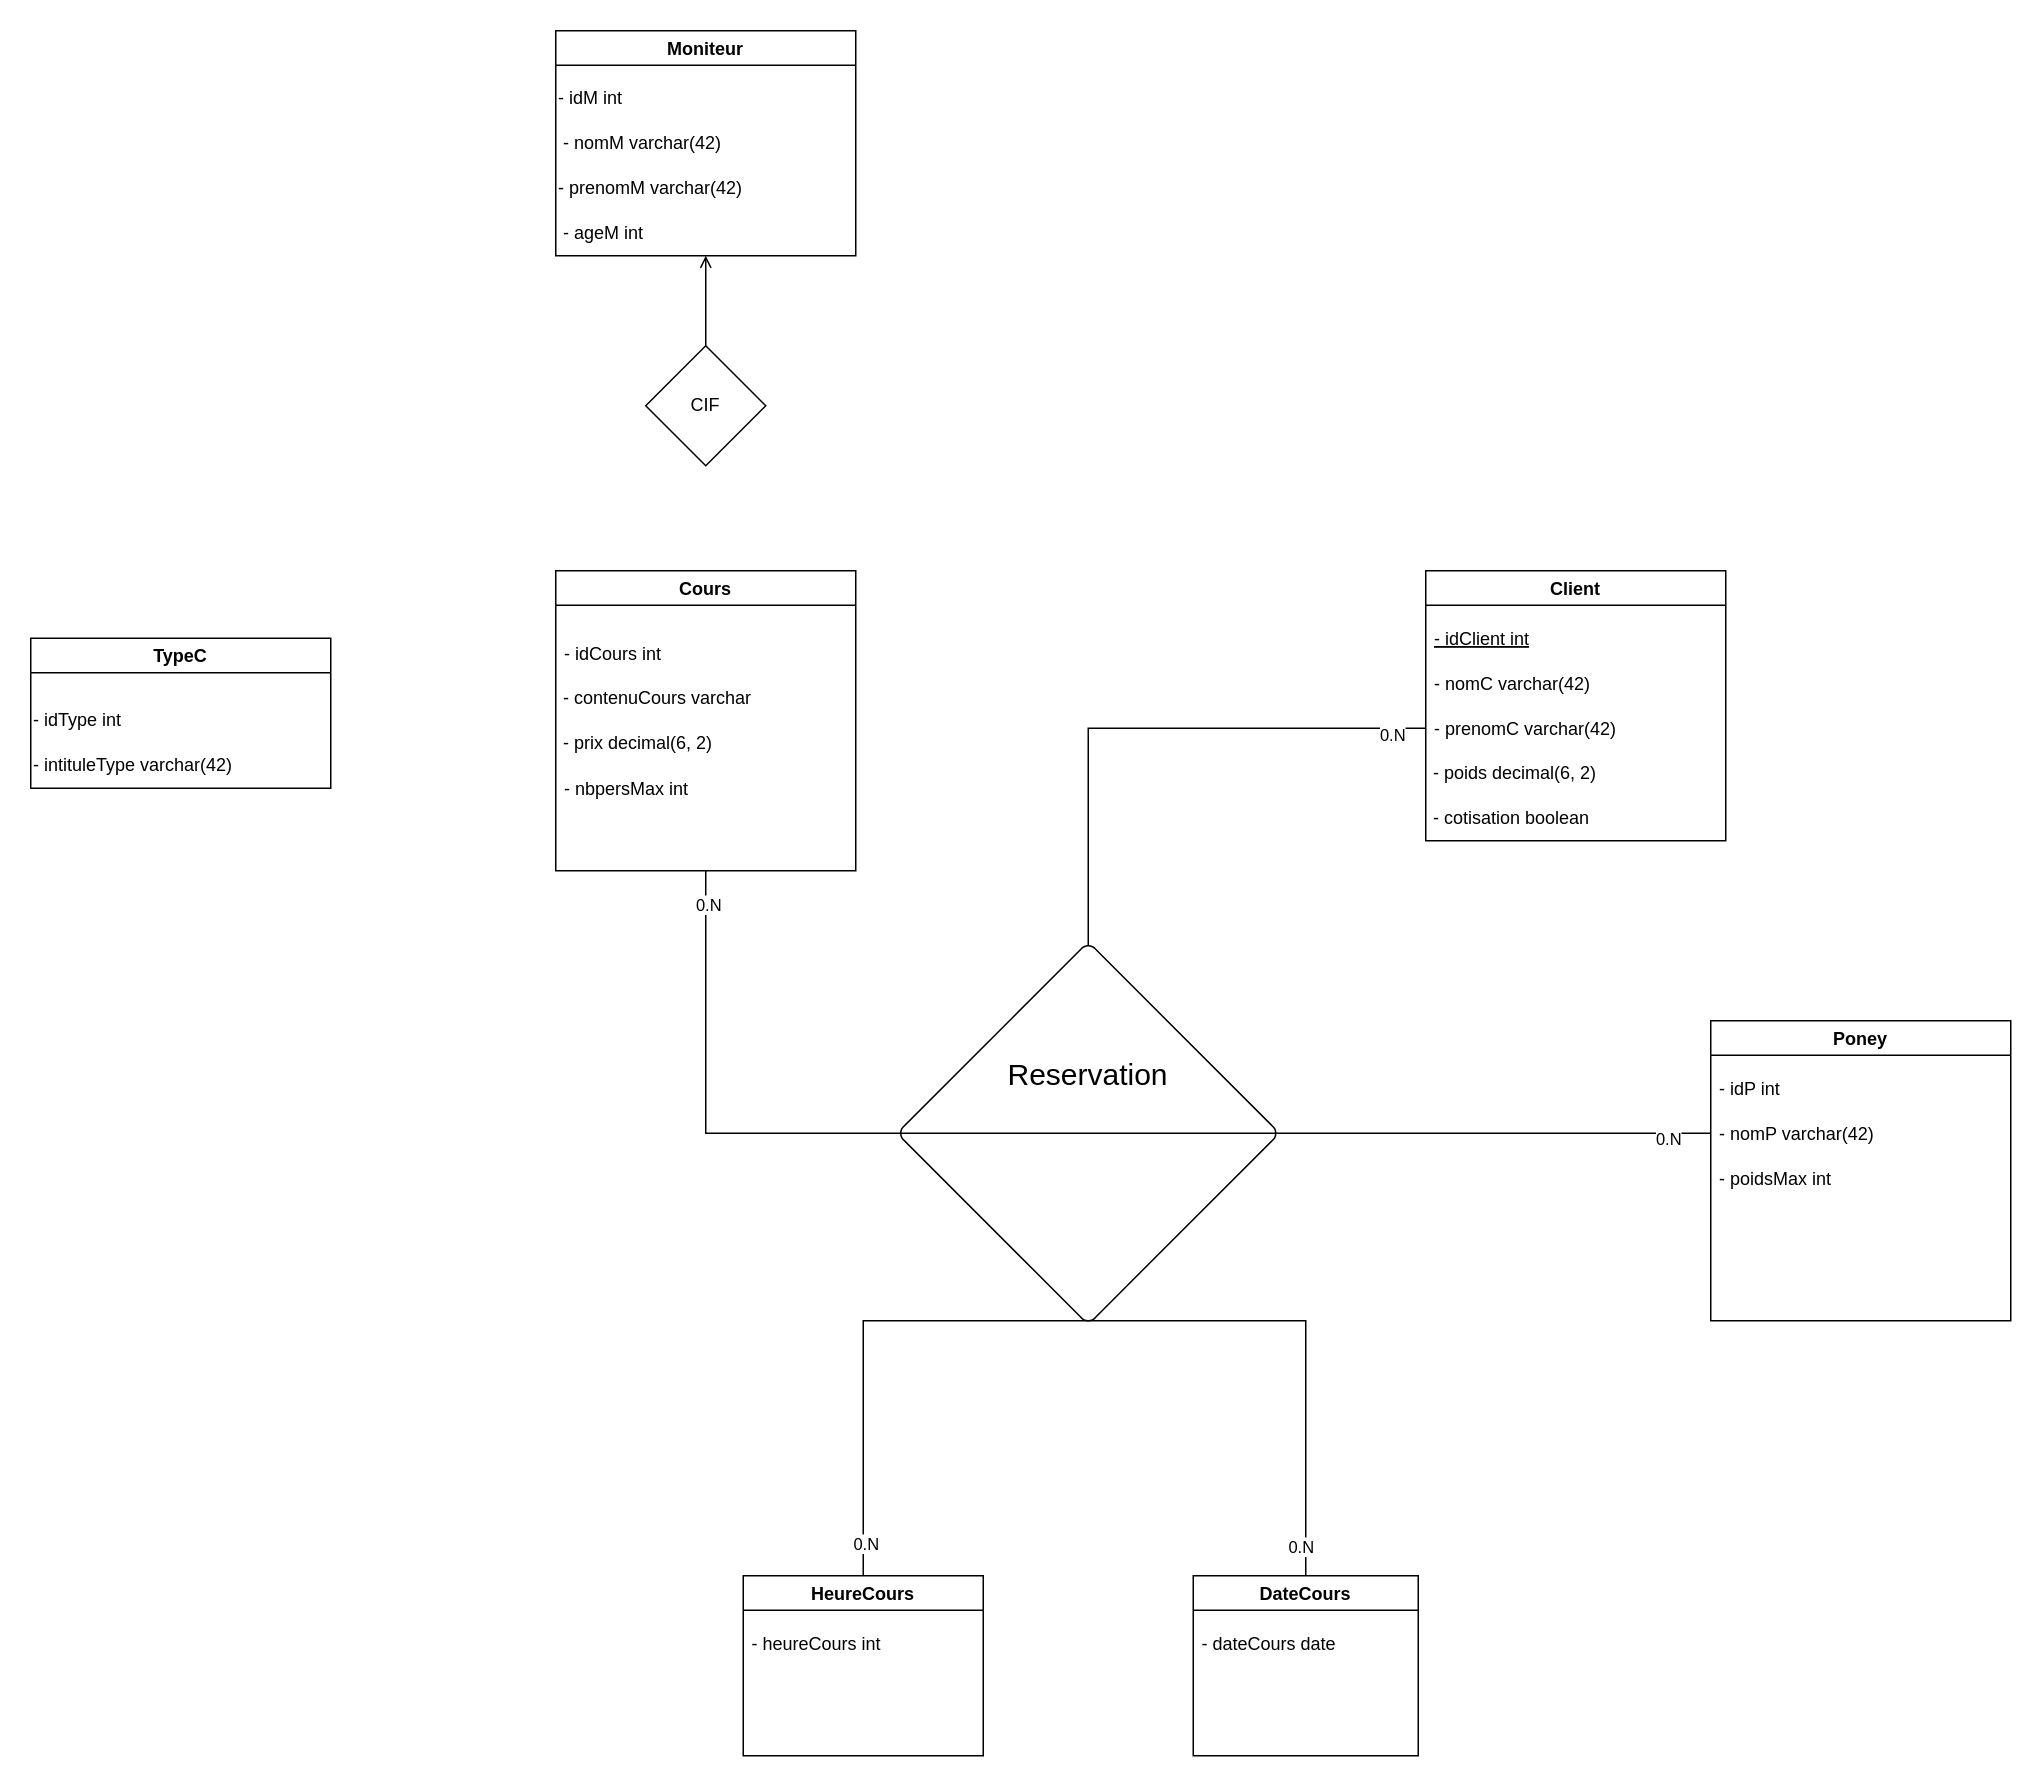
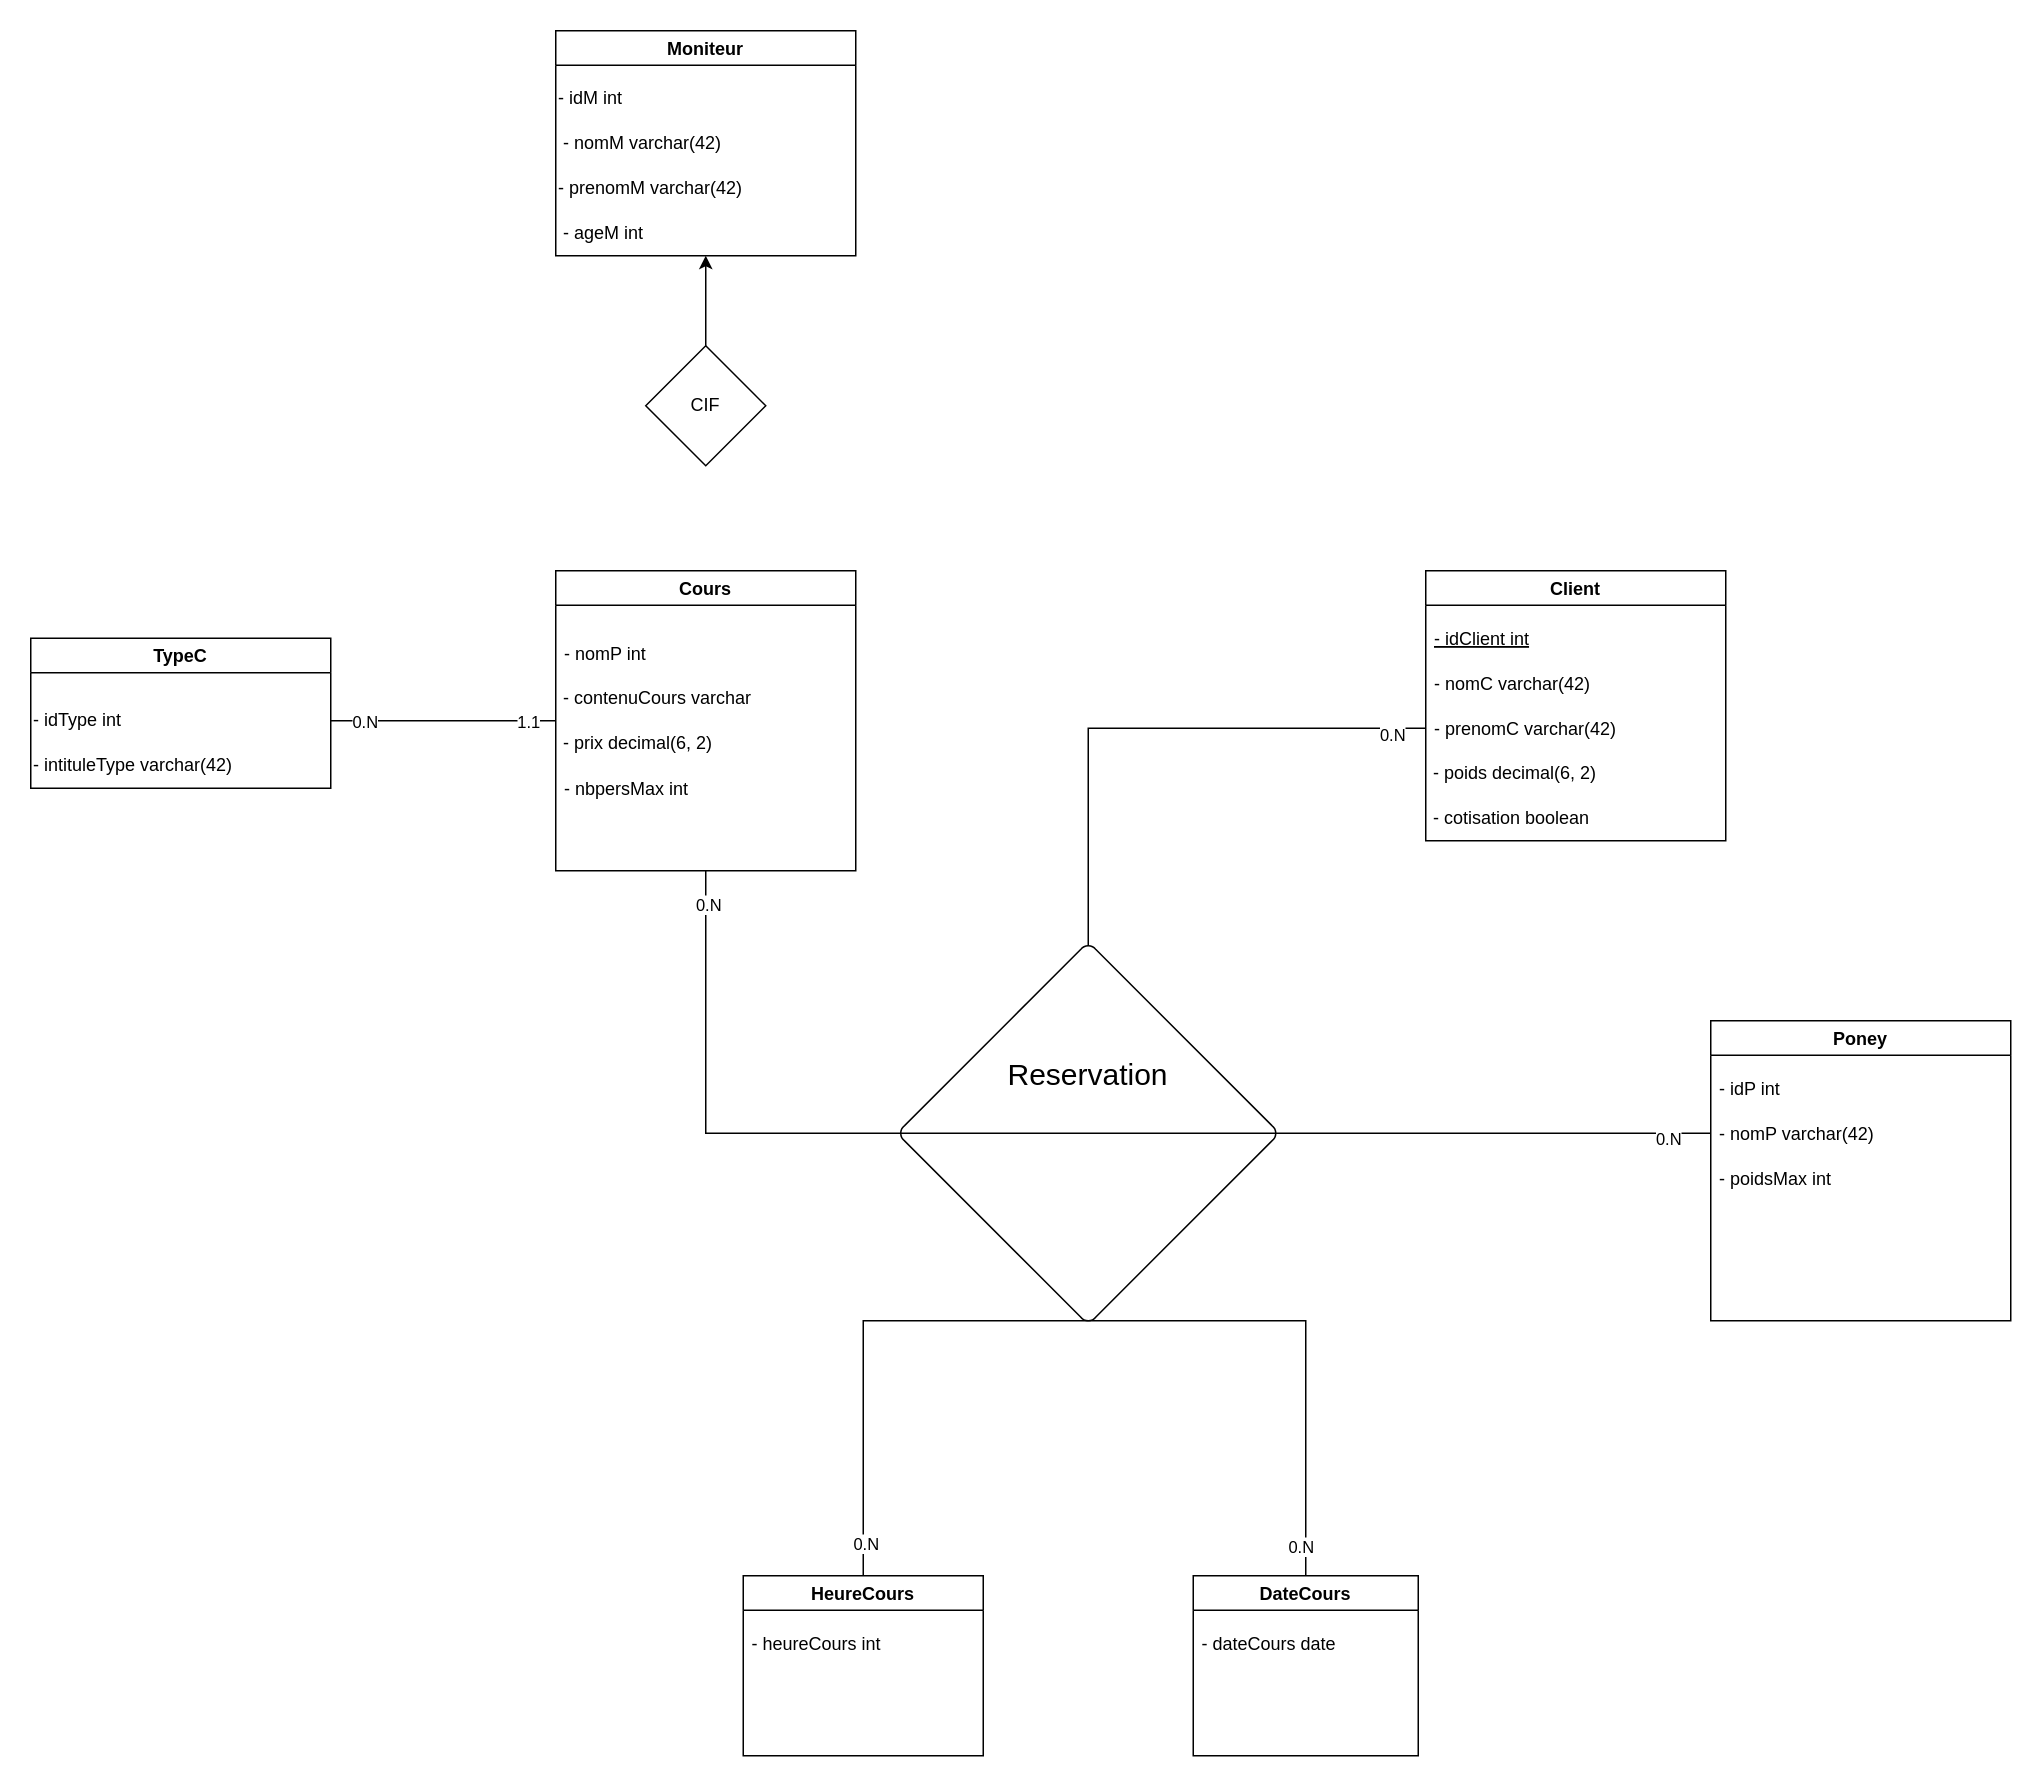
(706, 264) -> (706, 267)
(620, 654) -> (607, 654)
none -> (428, 721)
